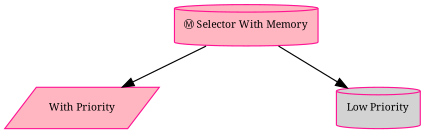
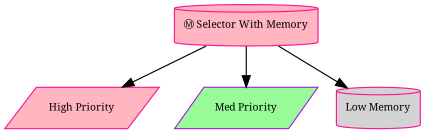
(82, 108) -> (82, 108)
none -> (246, 108)
(378, 108) -> (378, 108)
